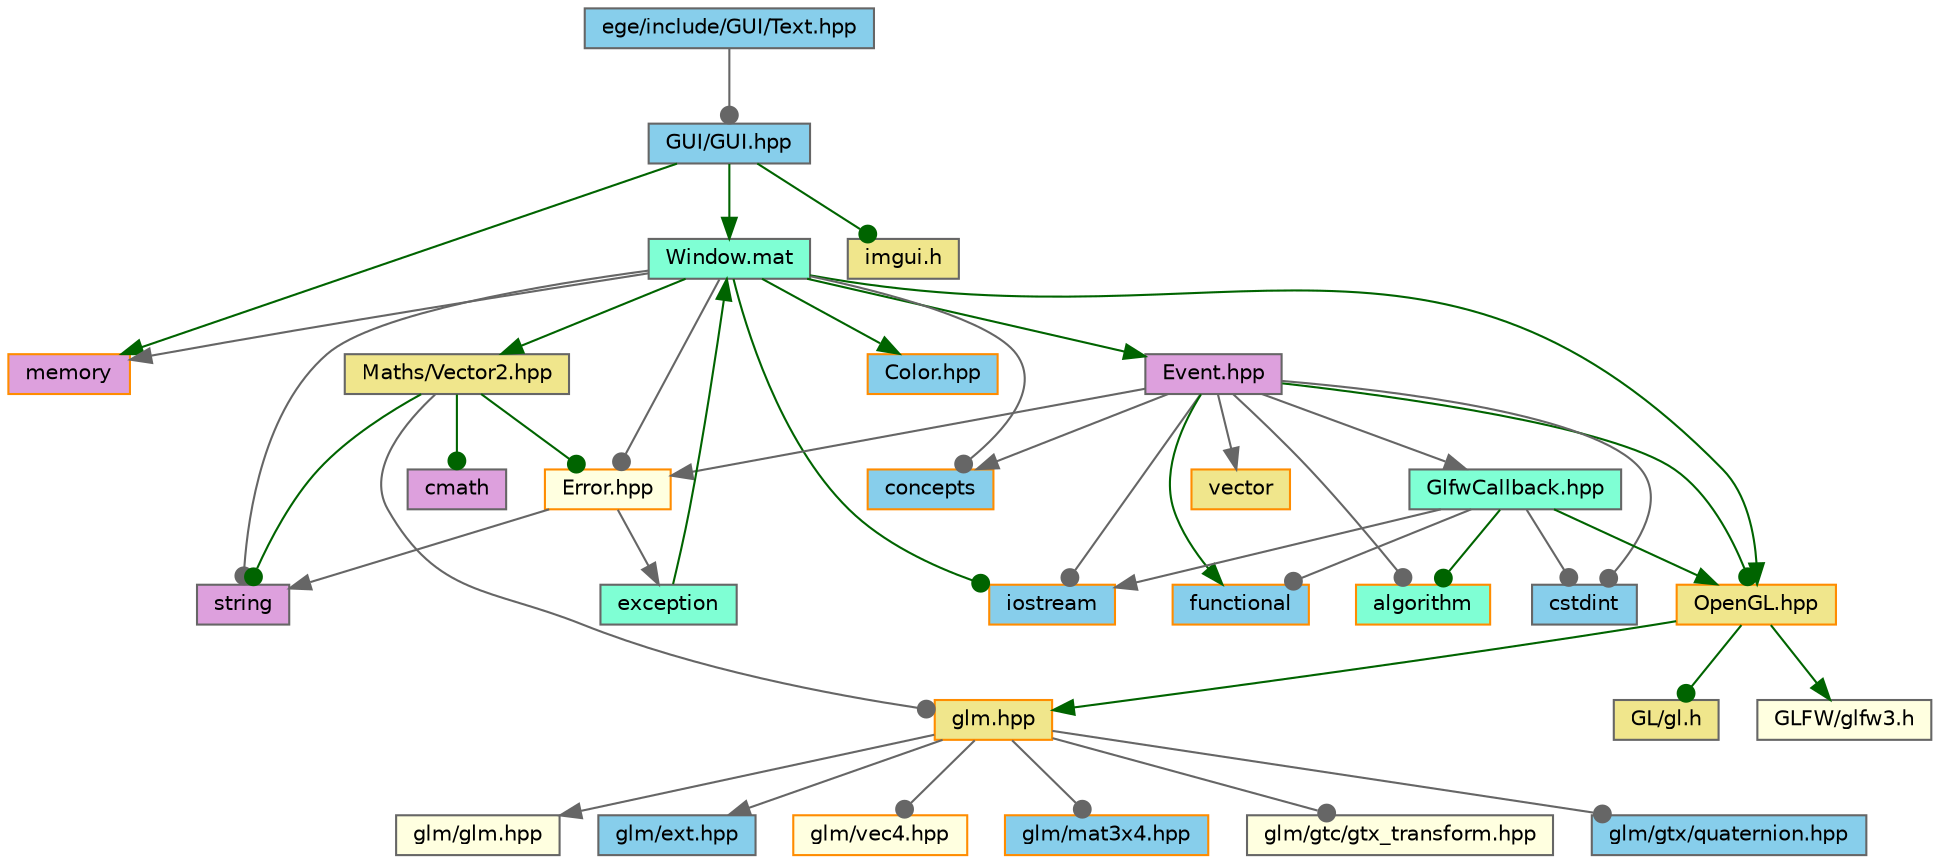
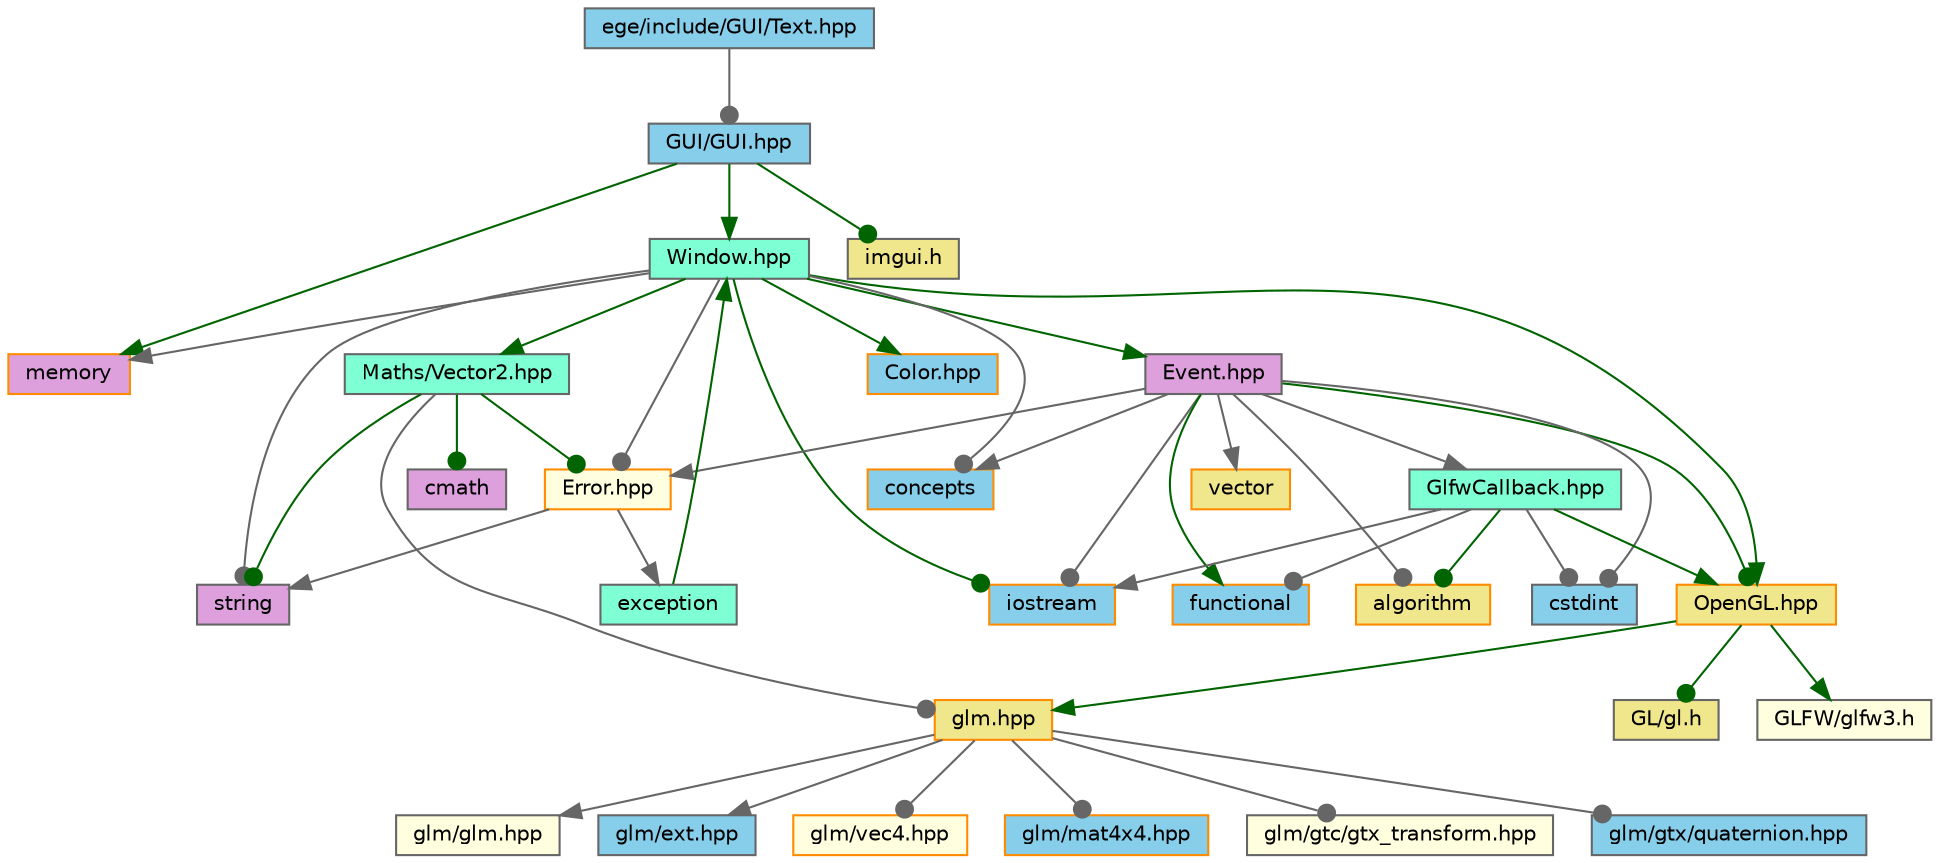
(729, 259) -> (729, 259)
(457, 374) -> (457, 374)
(1423, 605) -> (1423, 605)
(1107, 835) -> (1107, 835)
